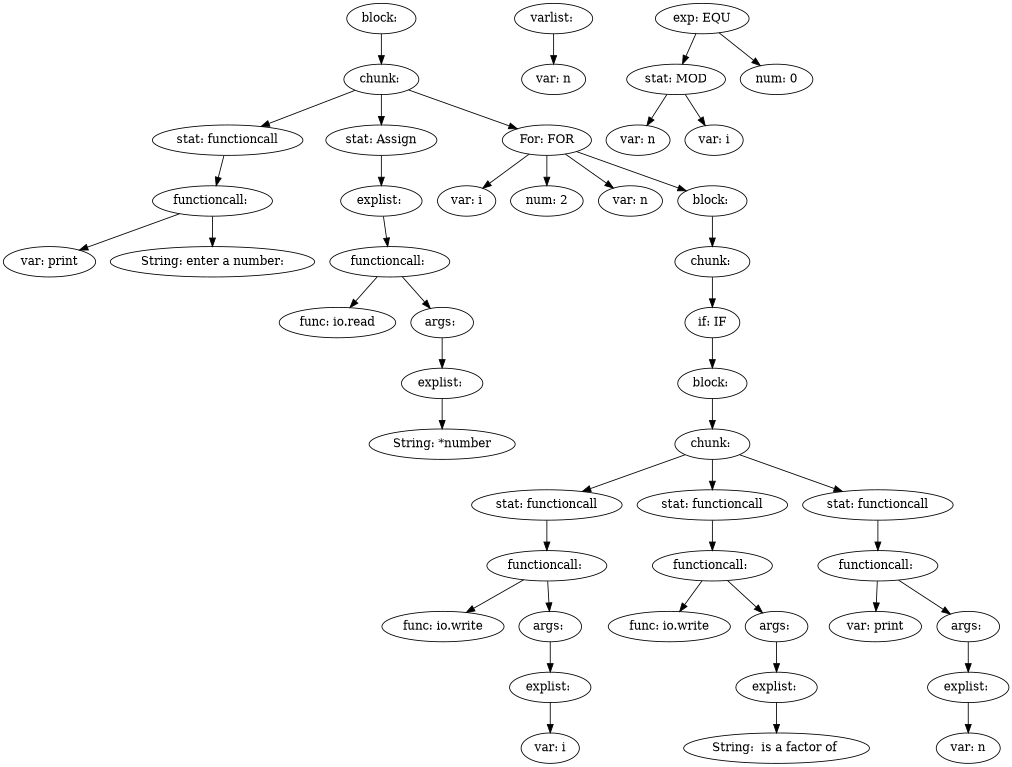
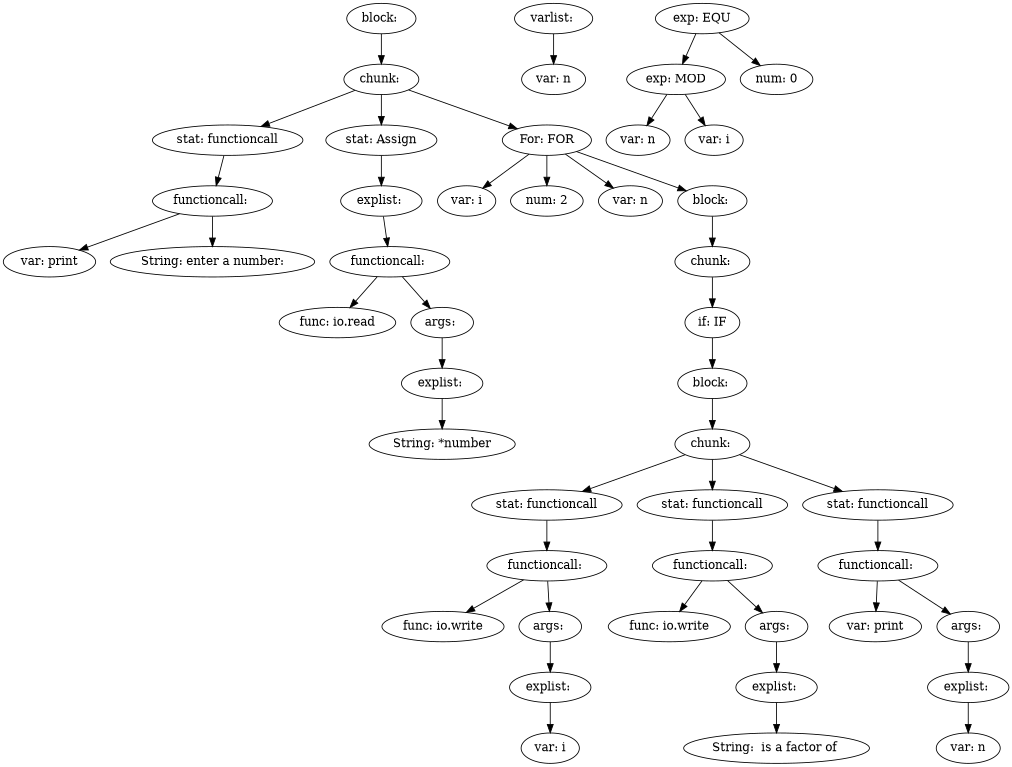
(676, 79) -> (676, 79)
